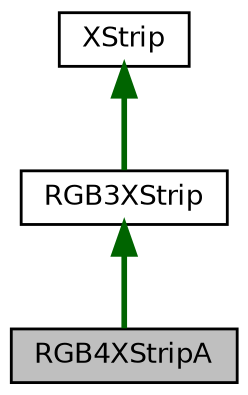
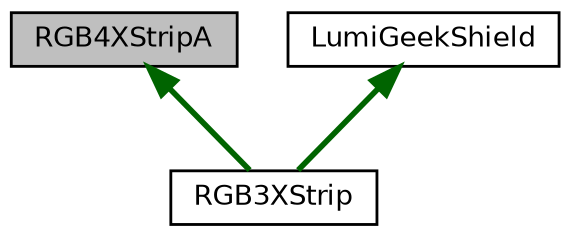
(124, 40) -> (424, 40)
(124, 291) -> (210, 129)
